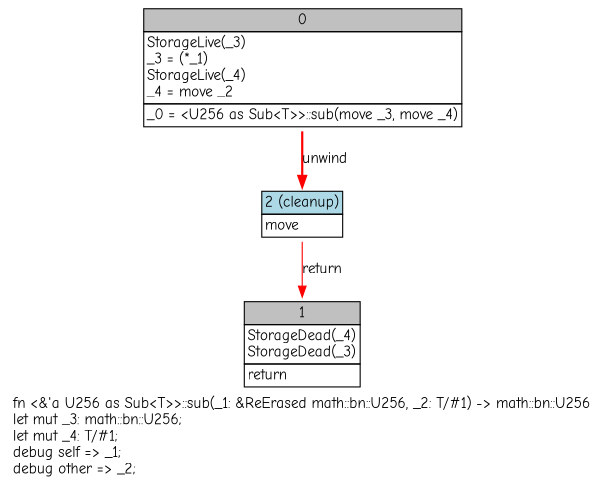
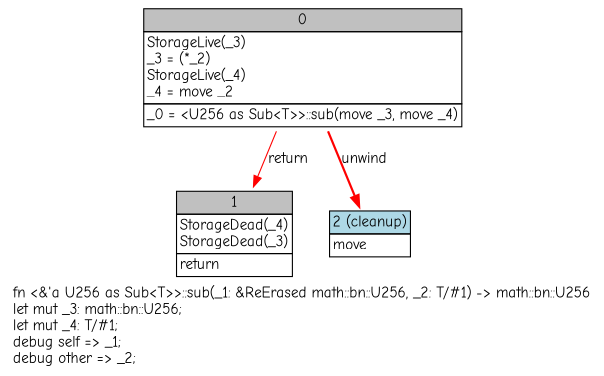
(178, 59) -> (179, 59)
(302, 264) -> (267, 154)
